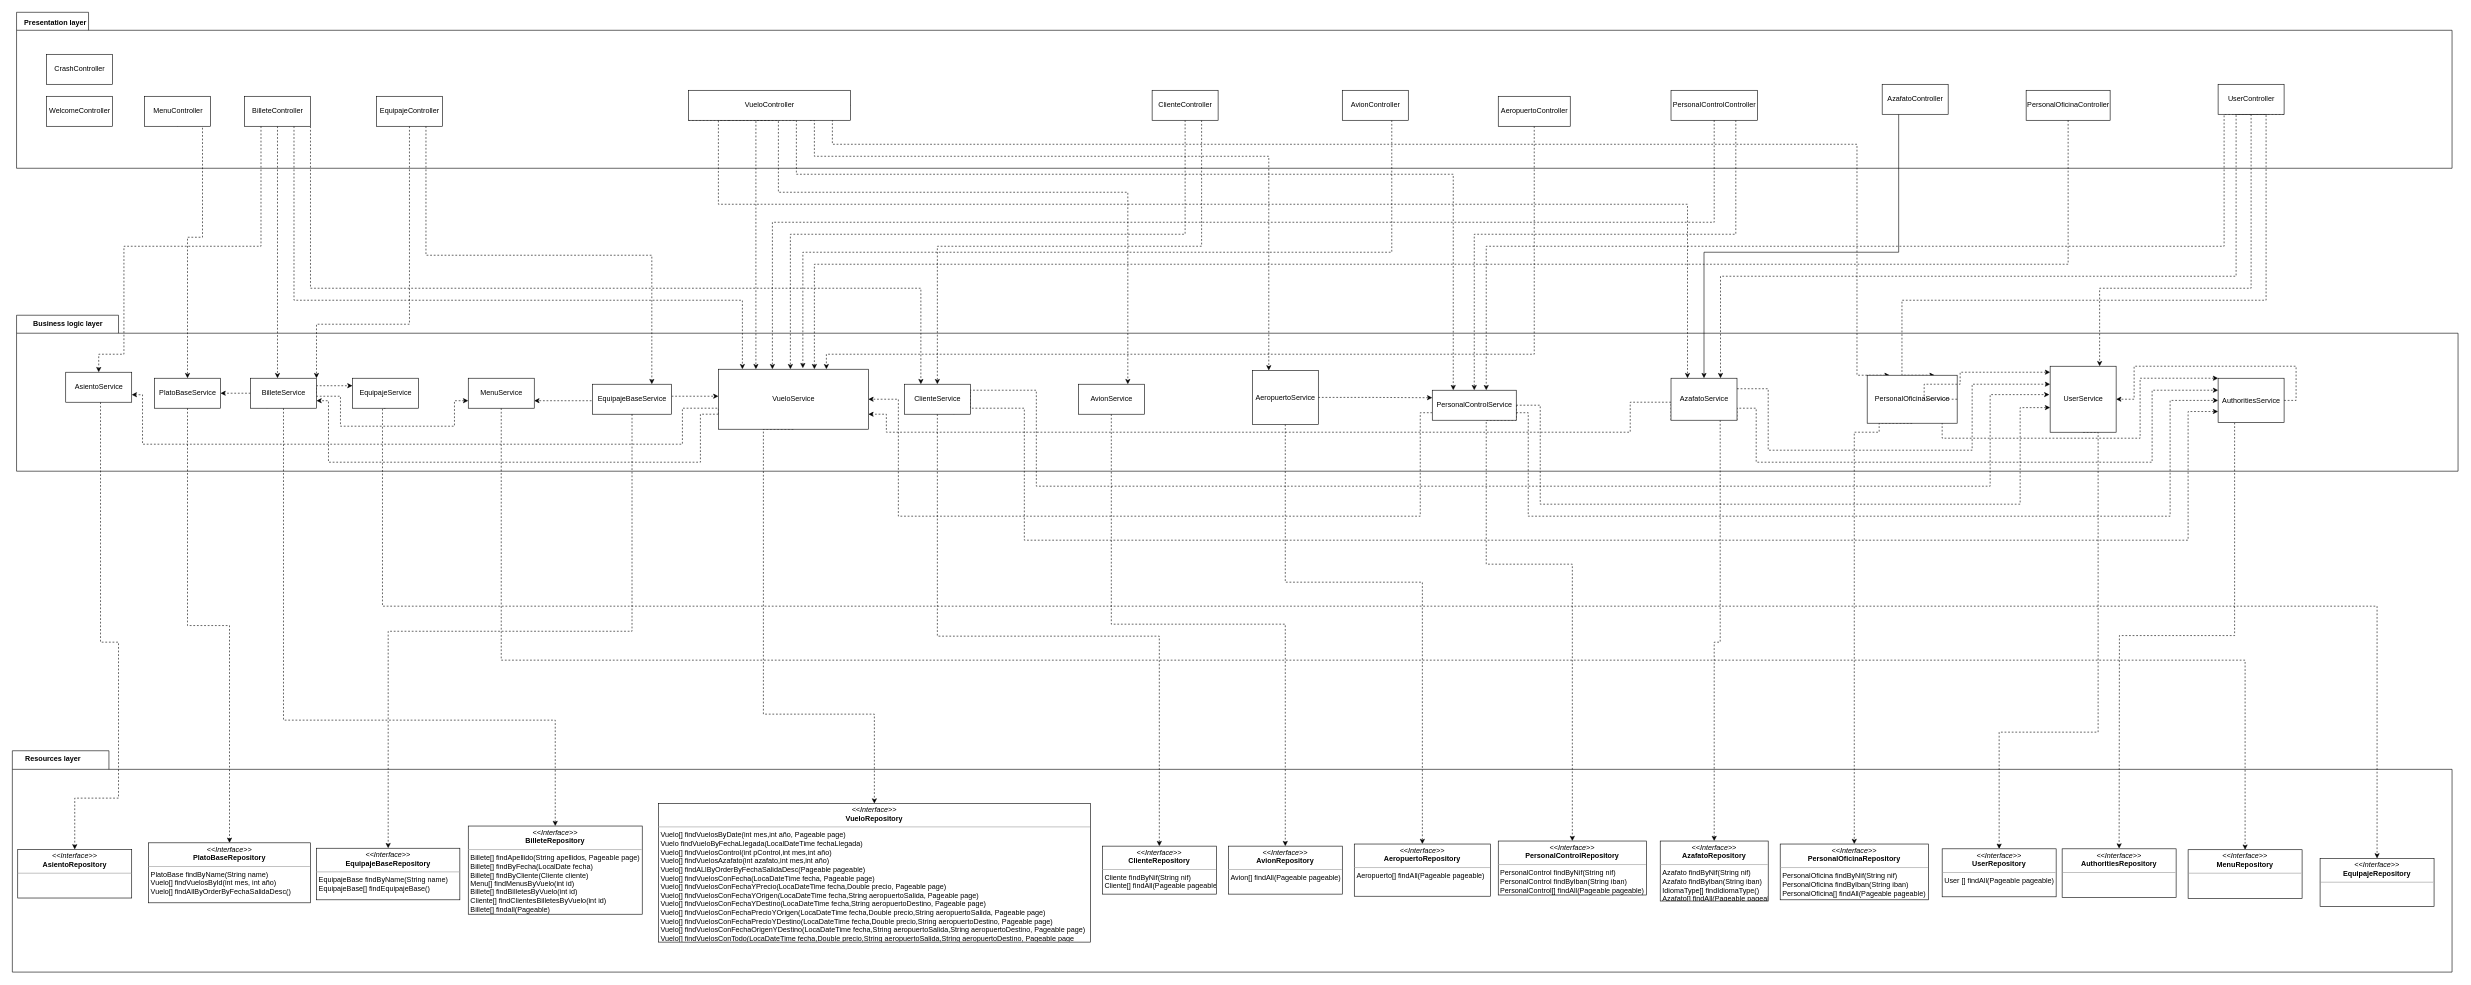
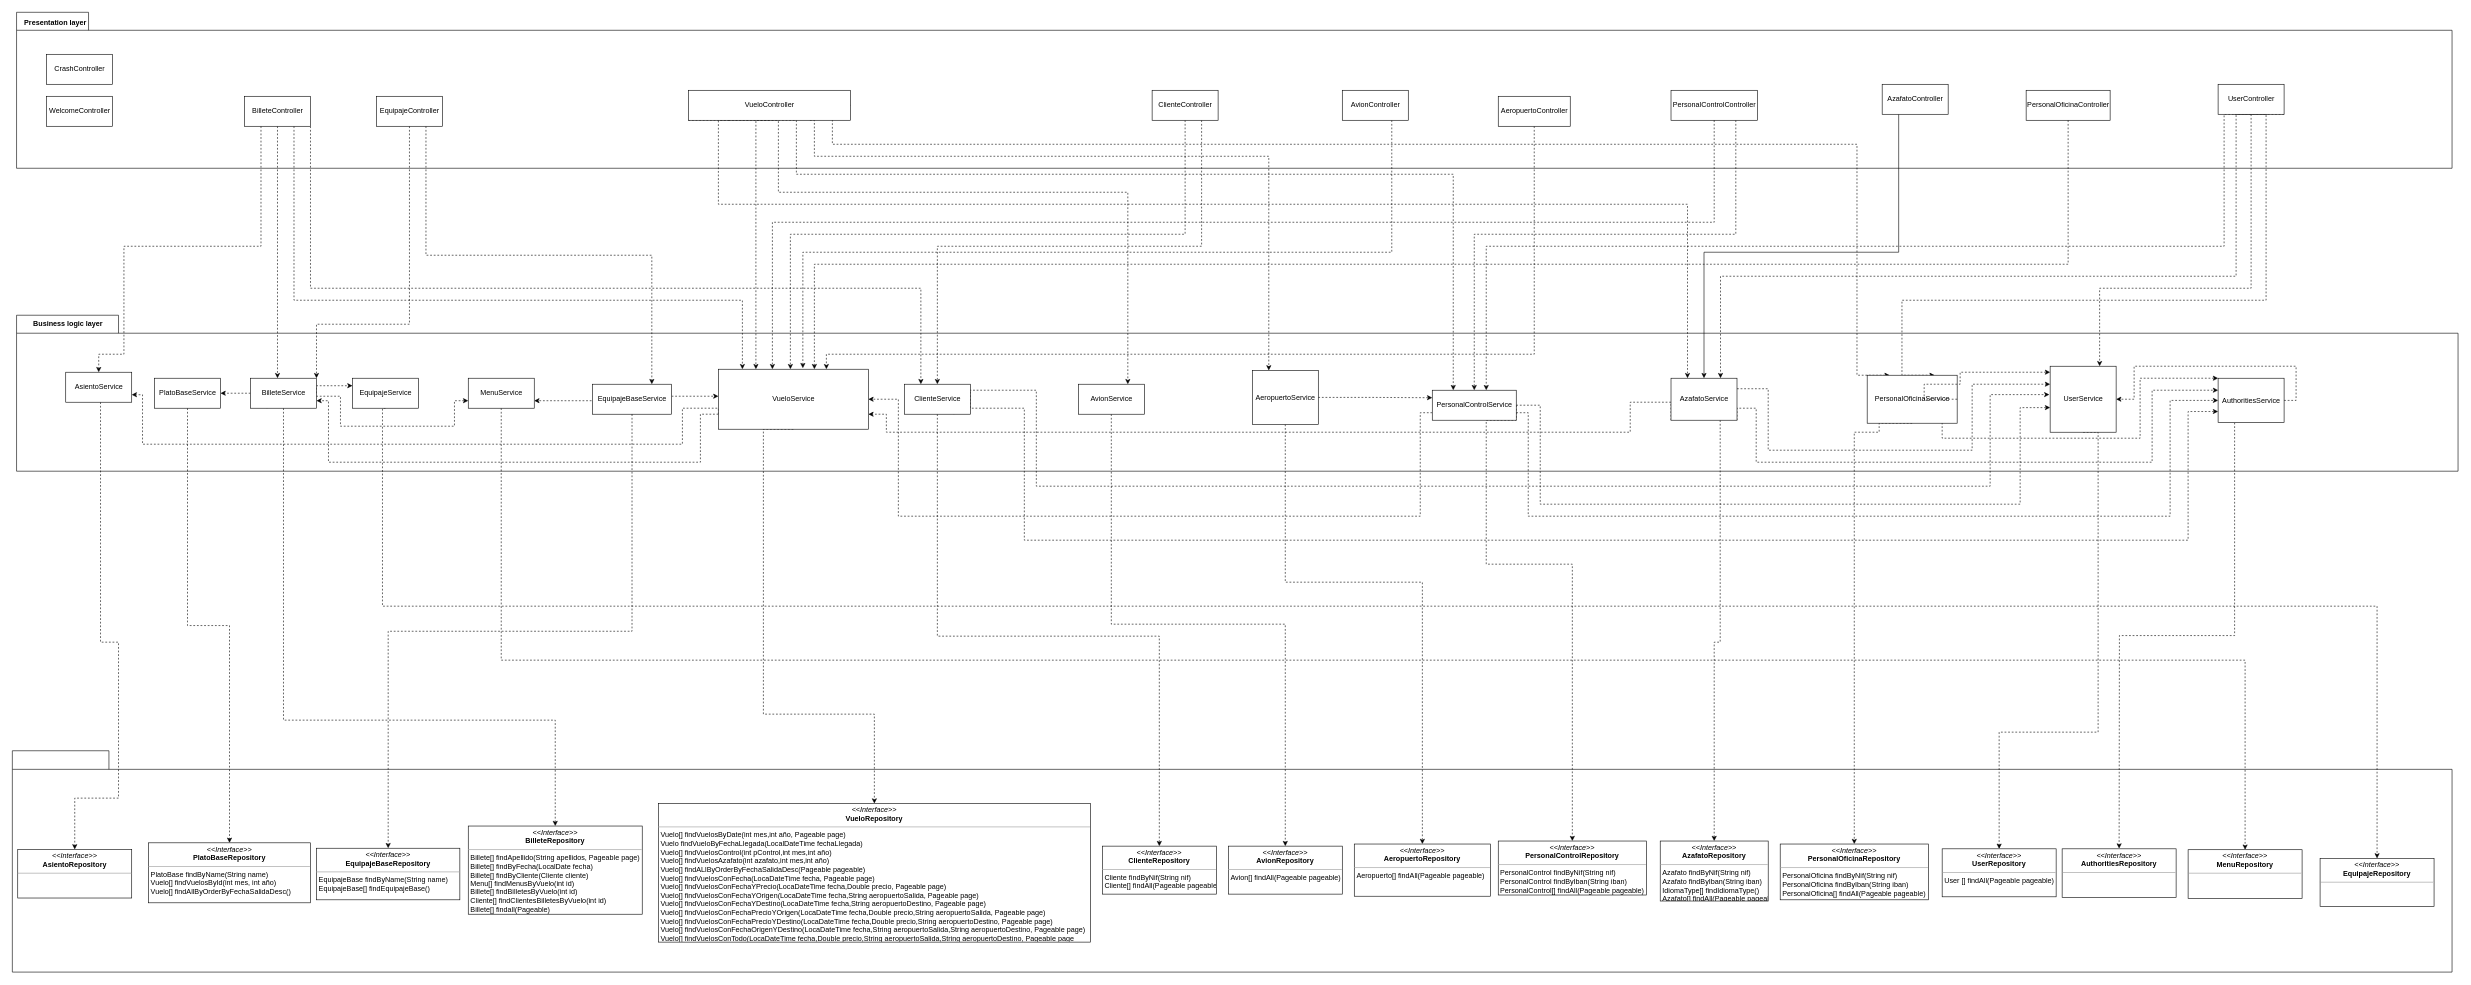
(178, 111) -> none
(188, 304) -> none
(53, 759) -> none
